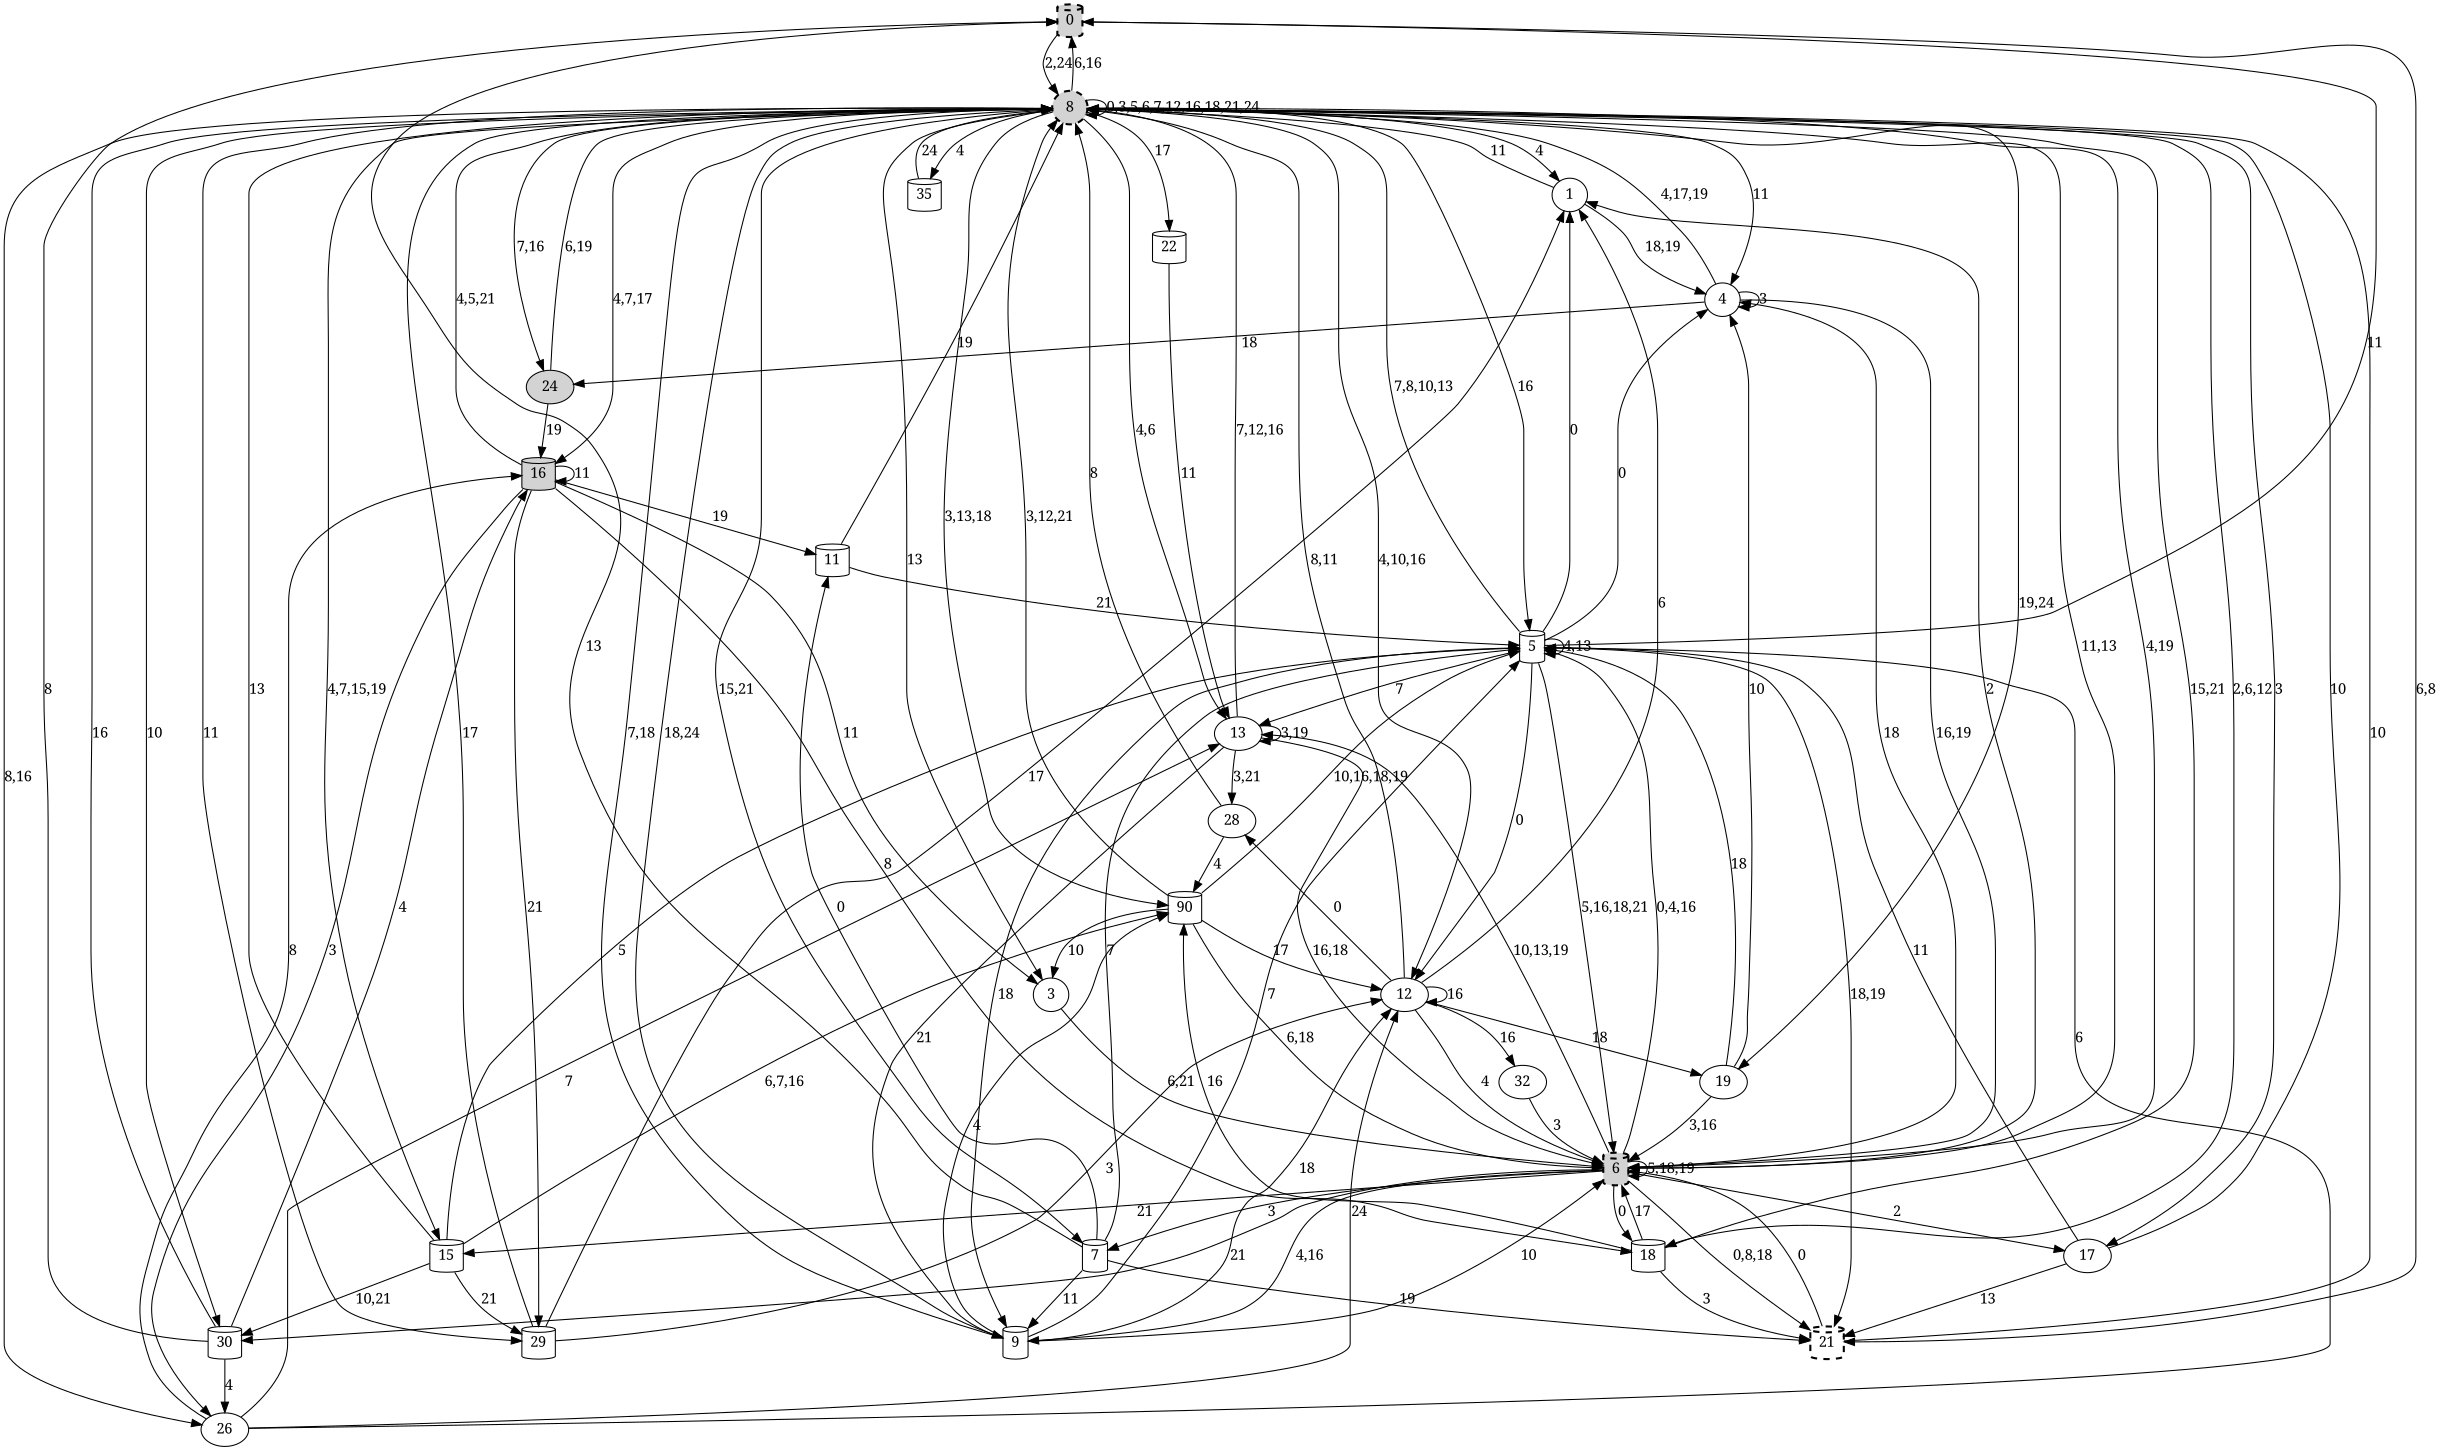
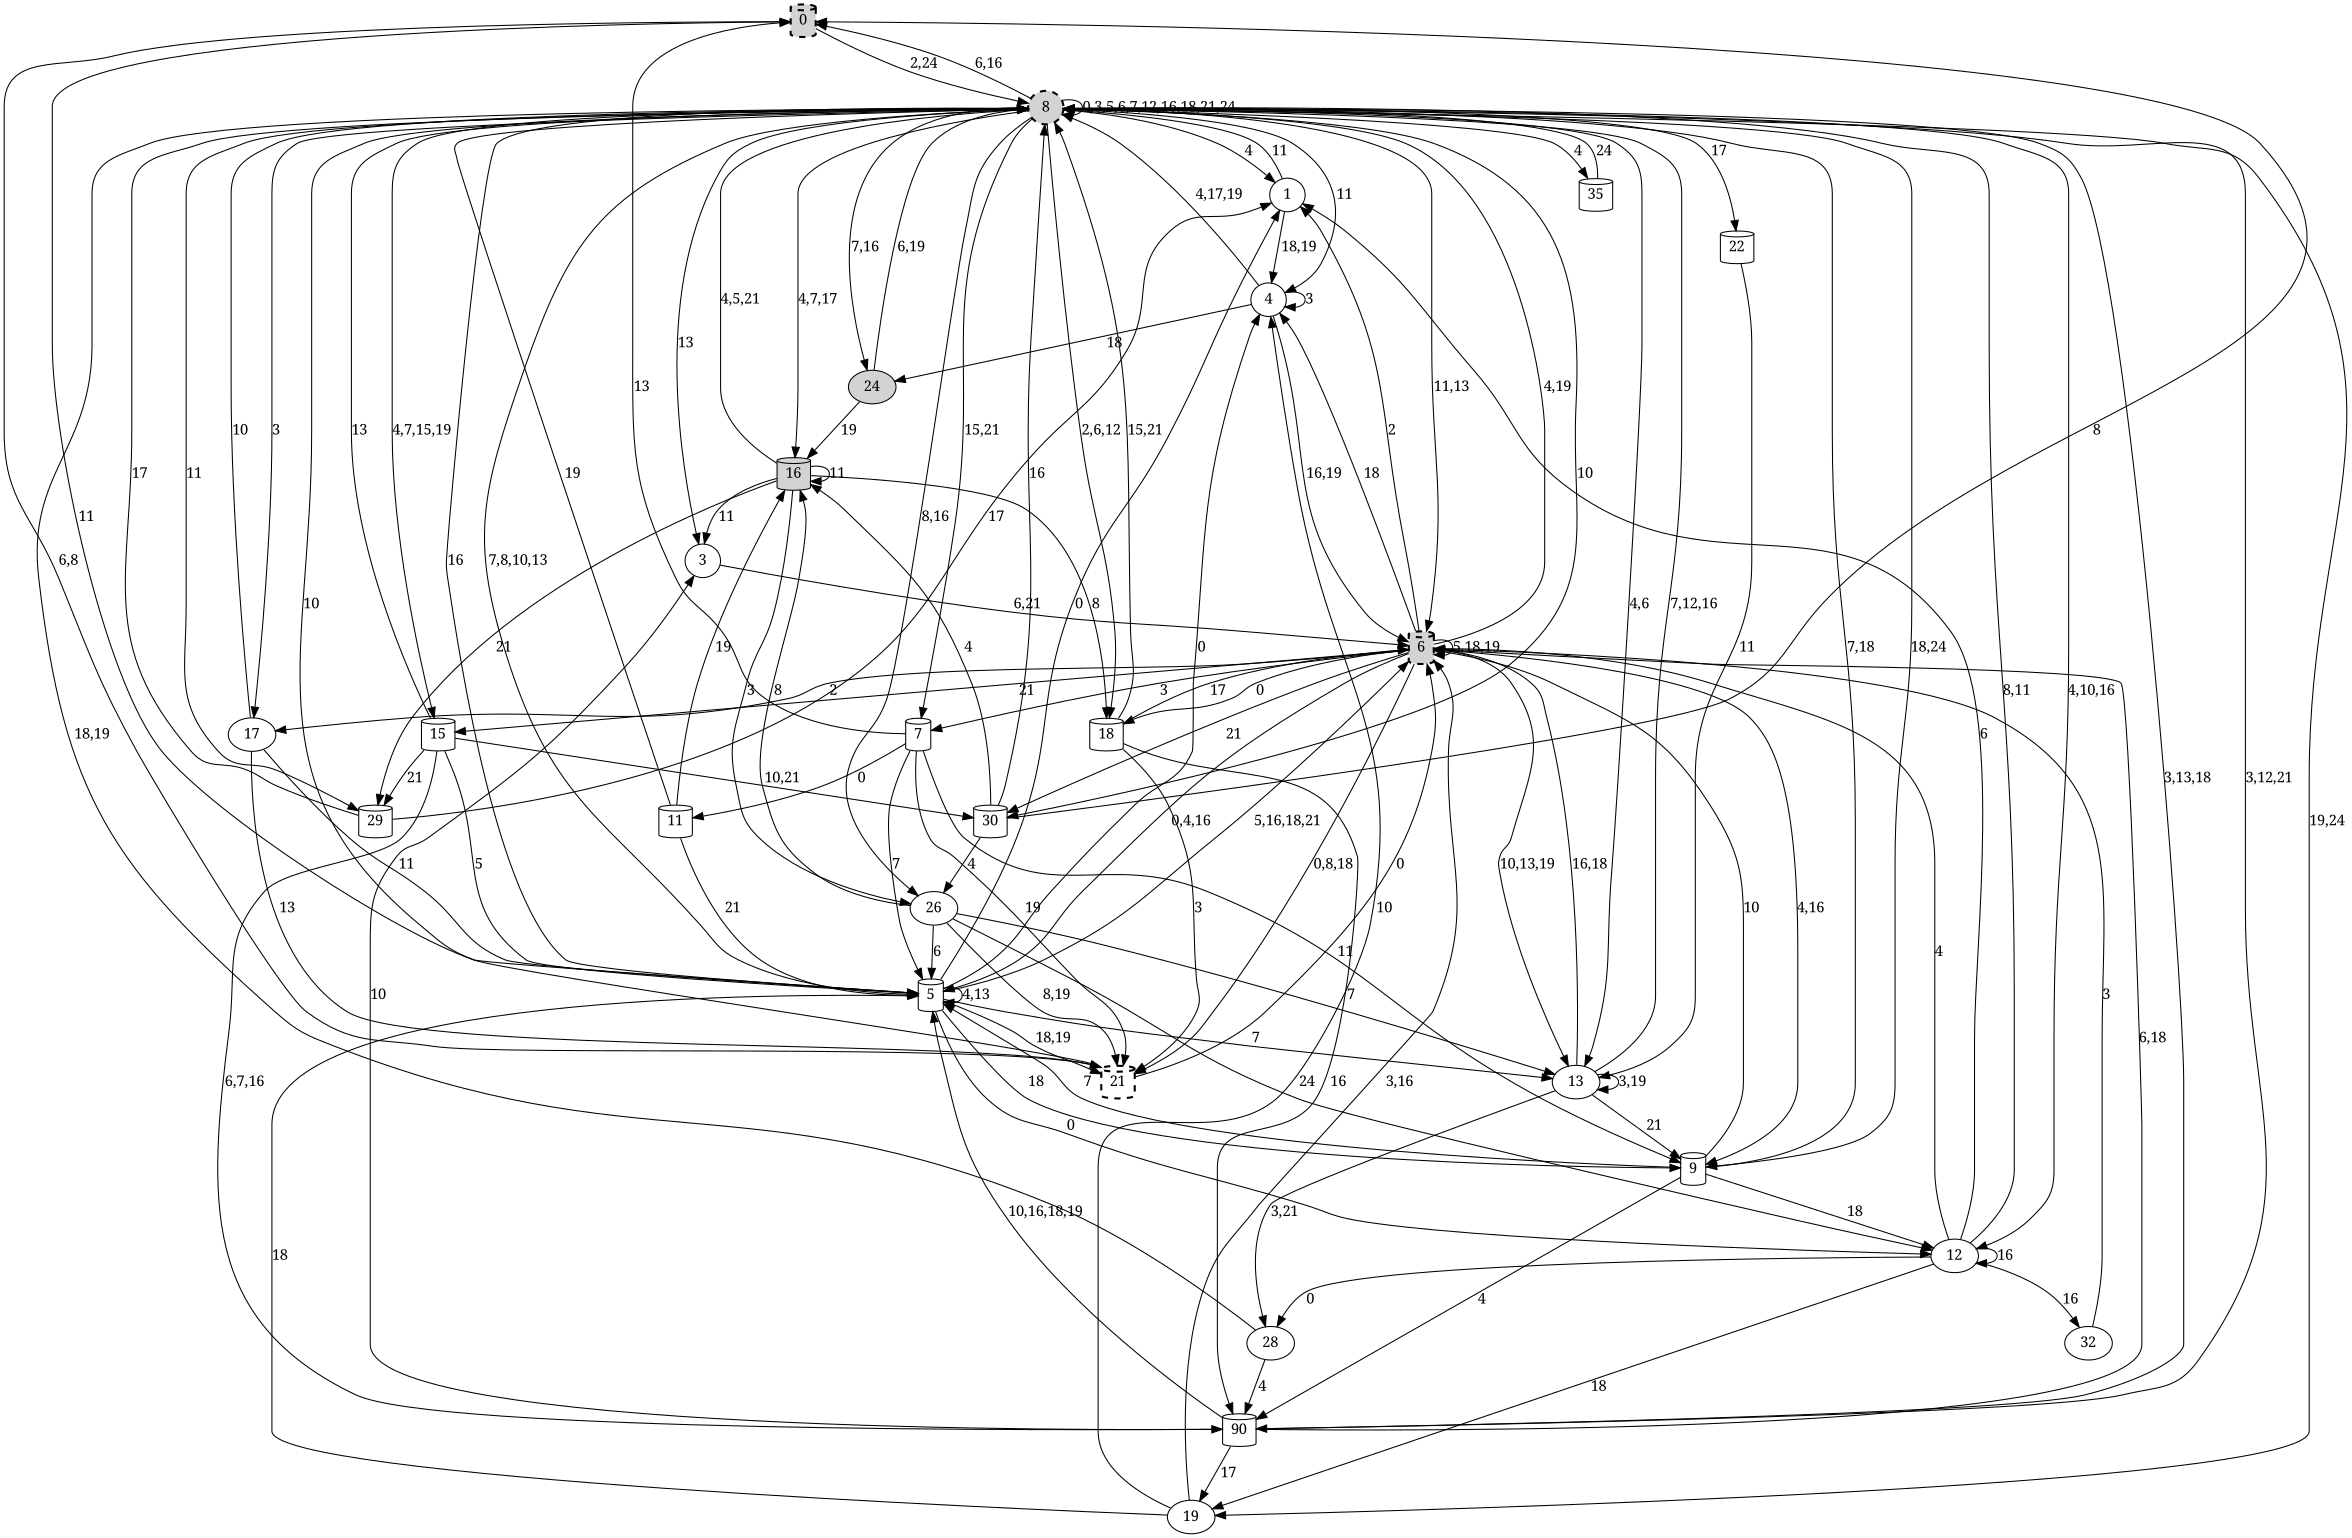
(1094, 474) -> (92, 735)
(681, 516) -> (710, 647)
(1283, 963) -> (1218, 1469)
none -> (1027, 1000)
(996, 1239) -> none
